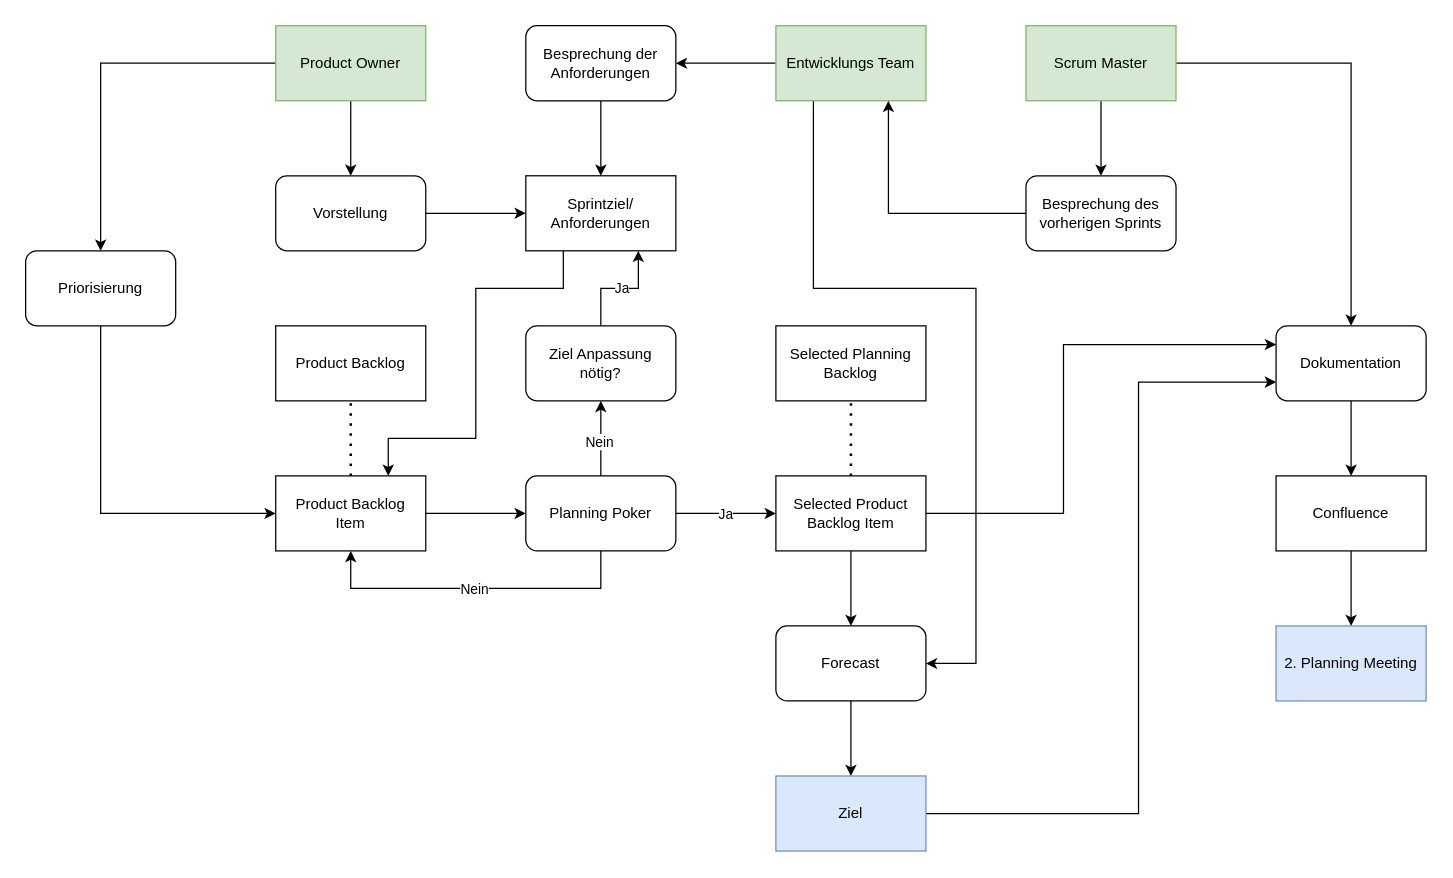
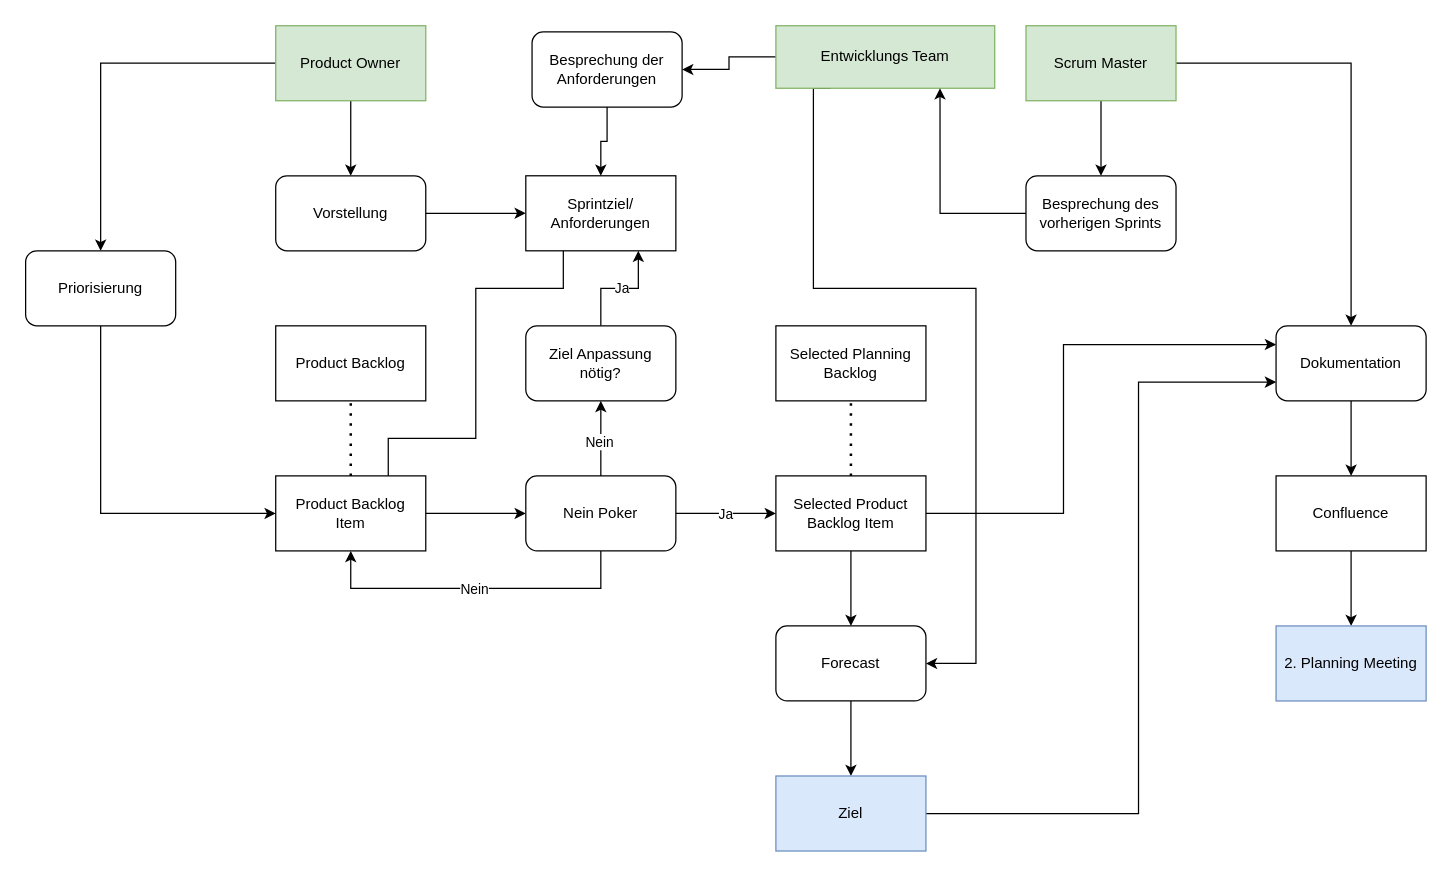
(601, 63) -> (607, 69)
(851, 63) -> (885, 57)
(388, 466) -> (388, 470)
(601, 513) -> (601, 513)
